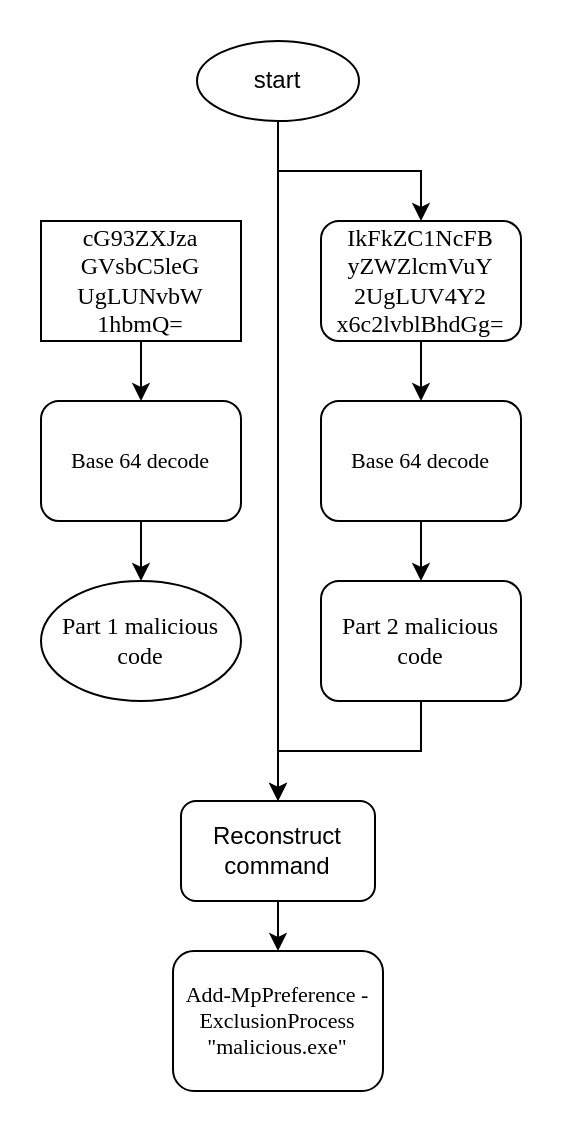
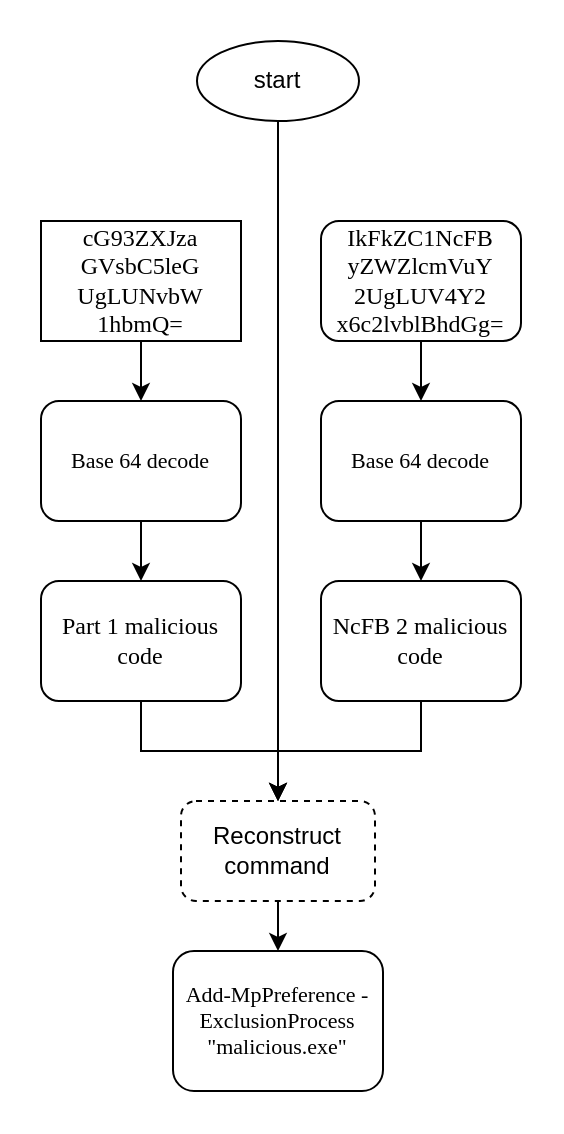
(370, 171) -> none
(141, 641) -> (141, 641)
(421, 641) -> (421, 641)
none -> (183, 751)
(278, 851) -> (278, 851)
